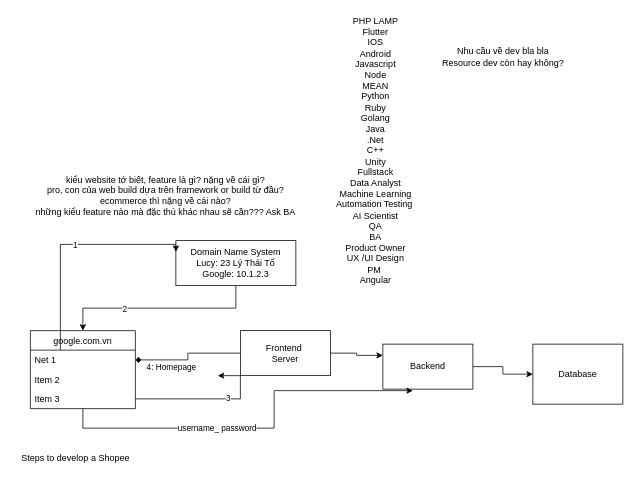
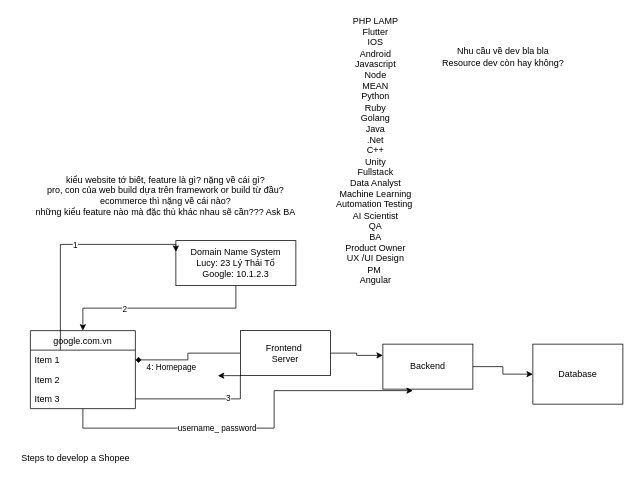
(46, 360) -> (48, 360)
